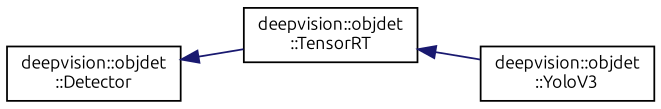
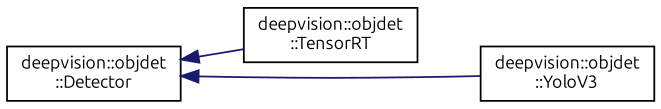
(458, 56) -> (339, 78)
